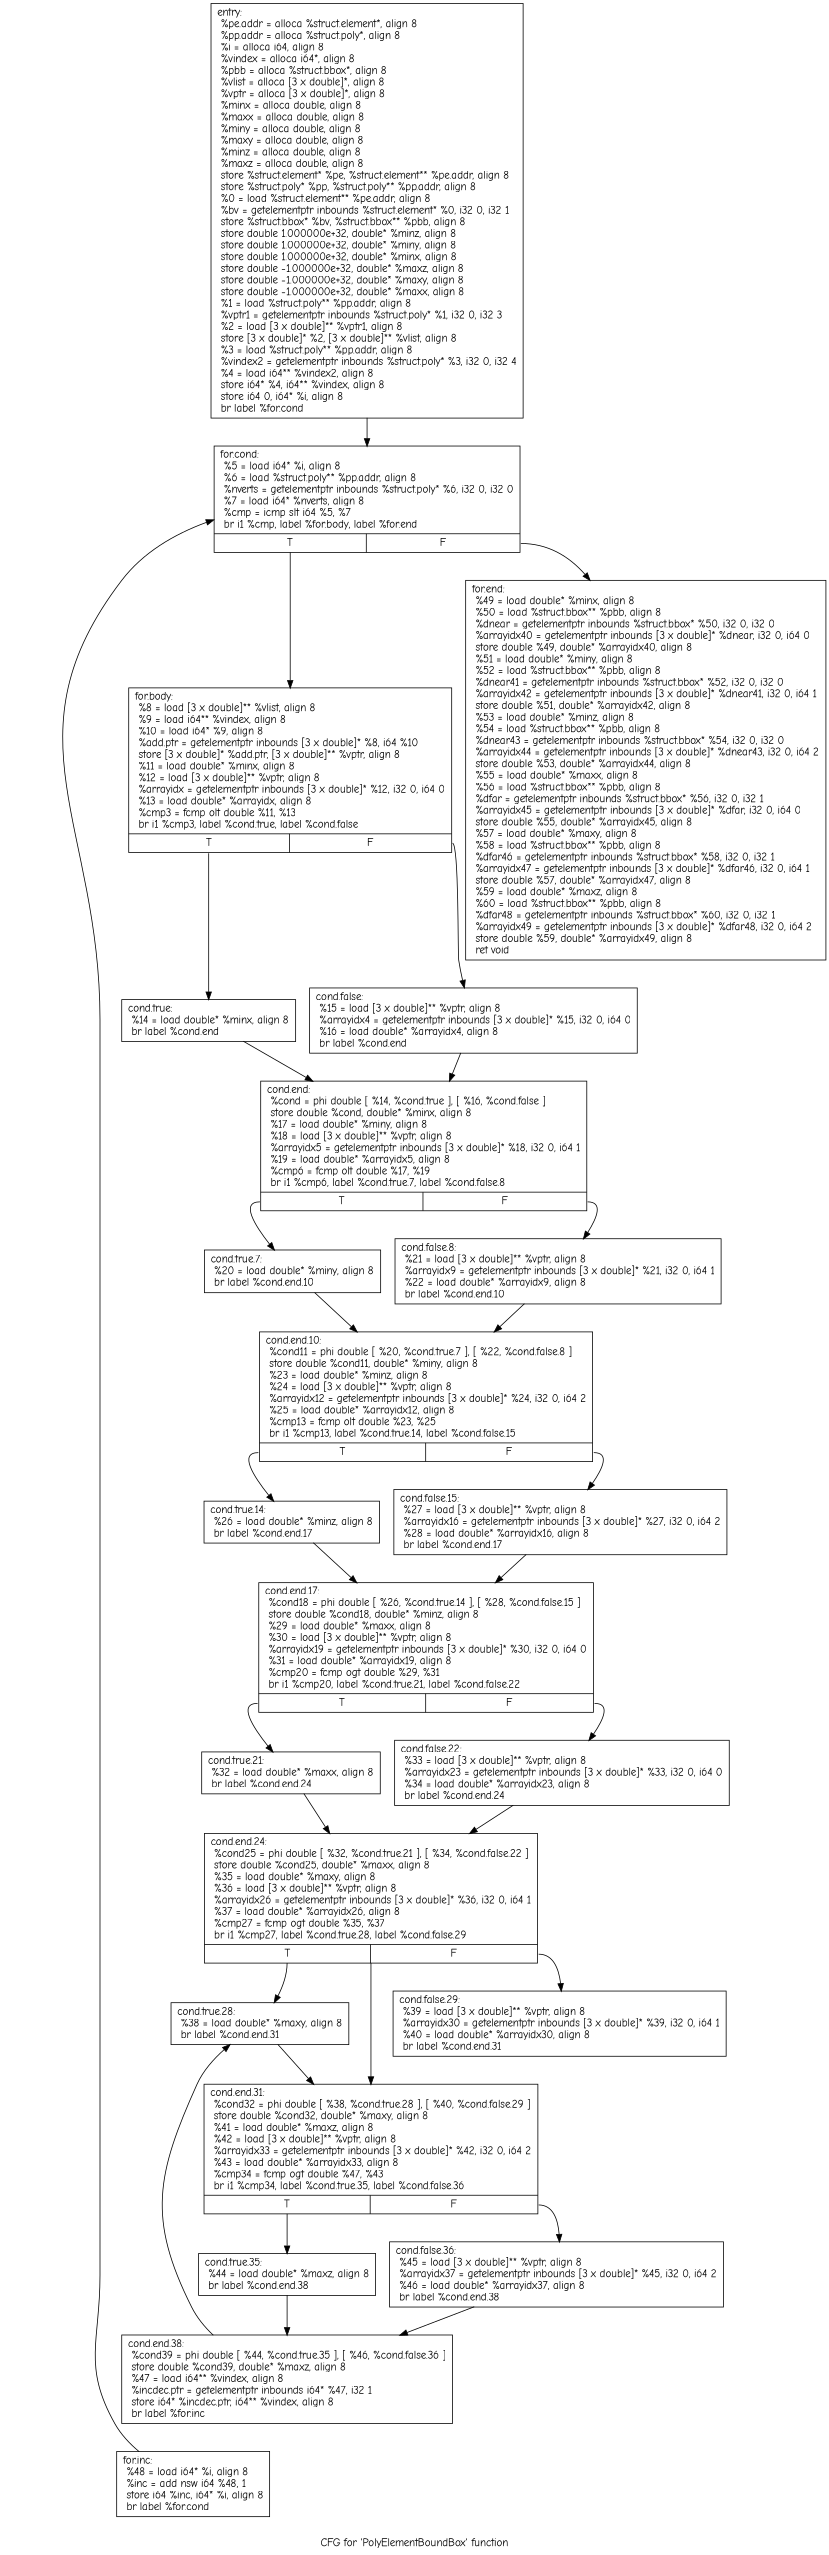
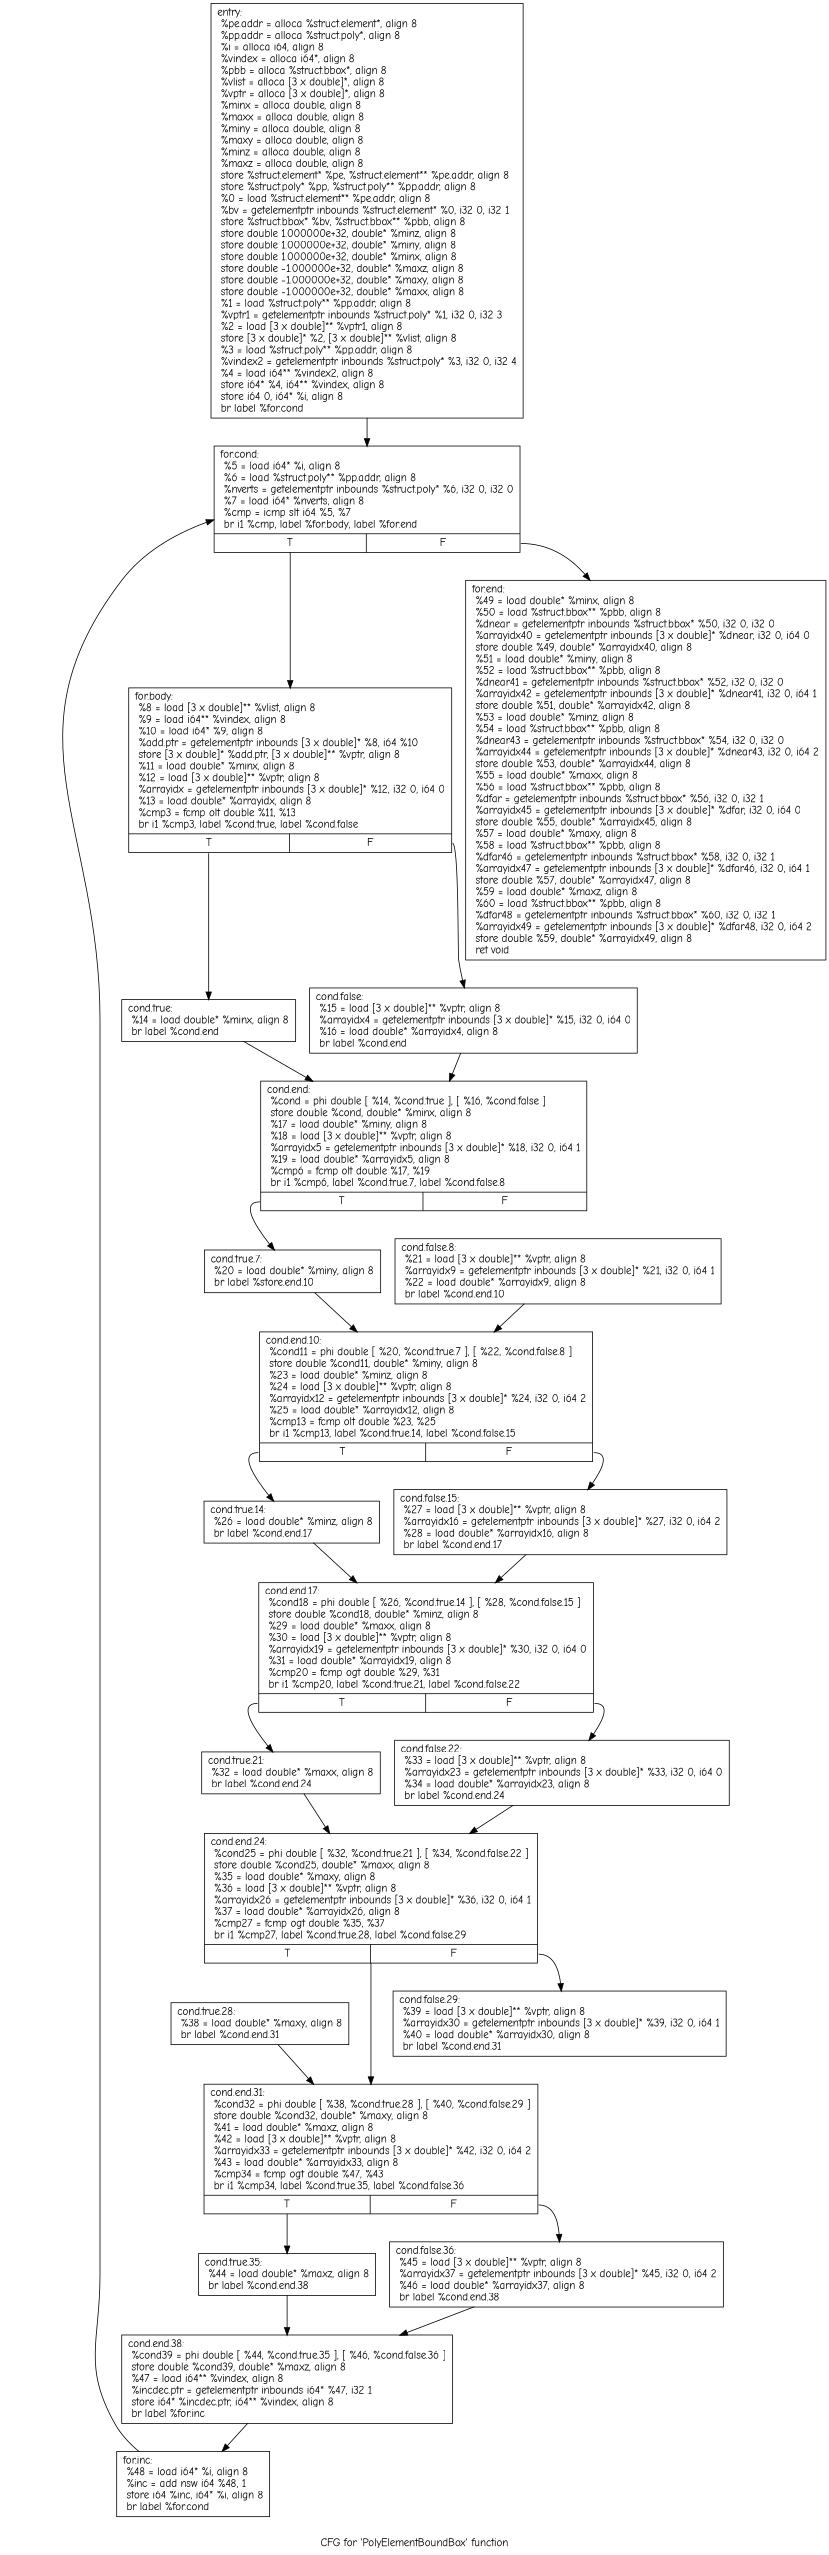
(596, 1215) -> none
(262, 1283) -> (262, 1283)
(284, 1980) -> none
(163, 2191) -> (238, 2435)
